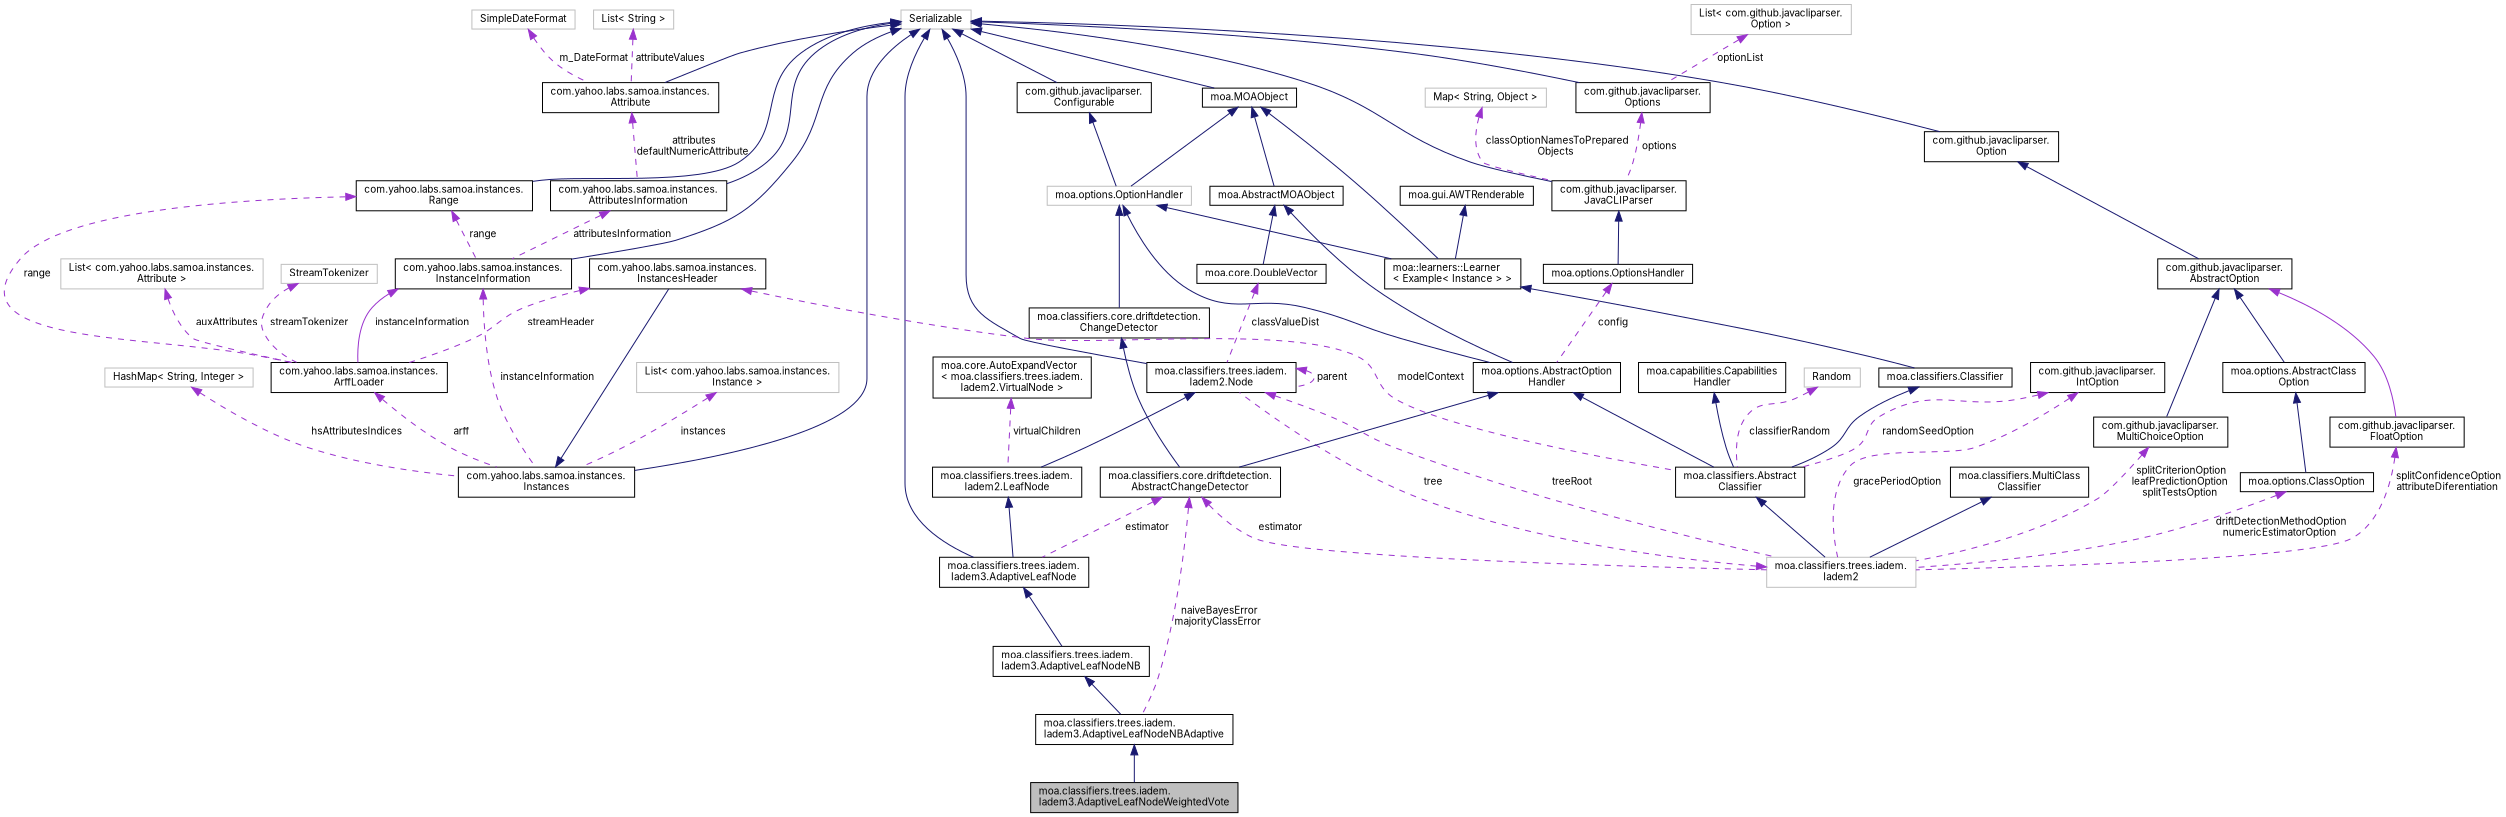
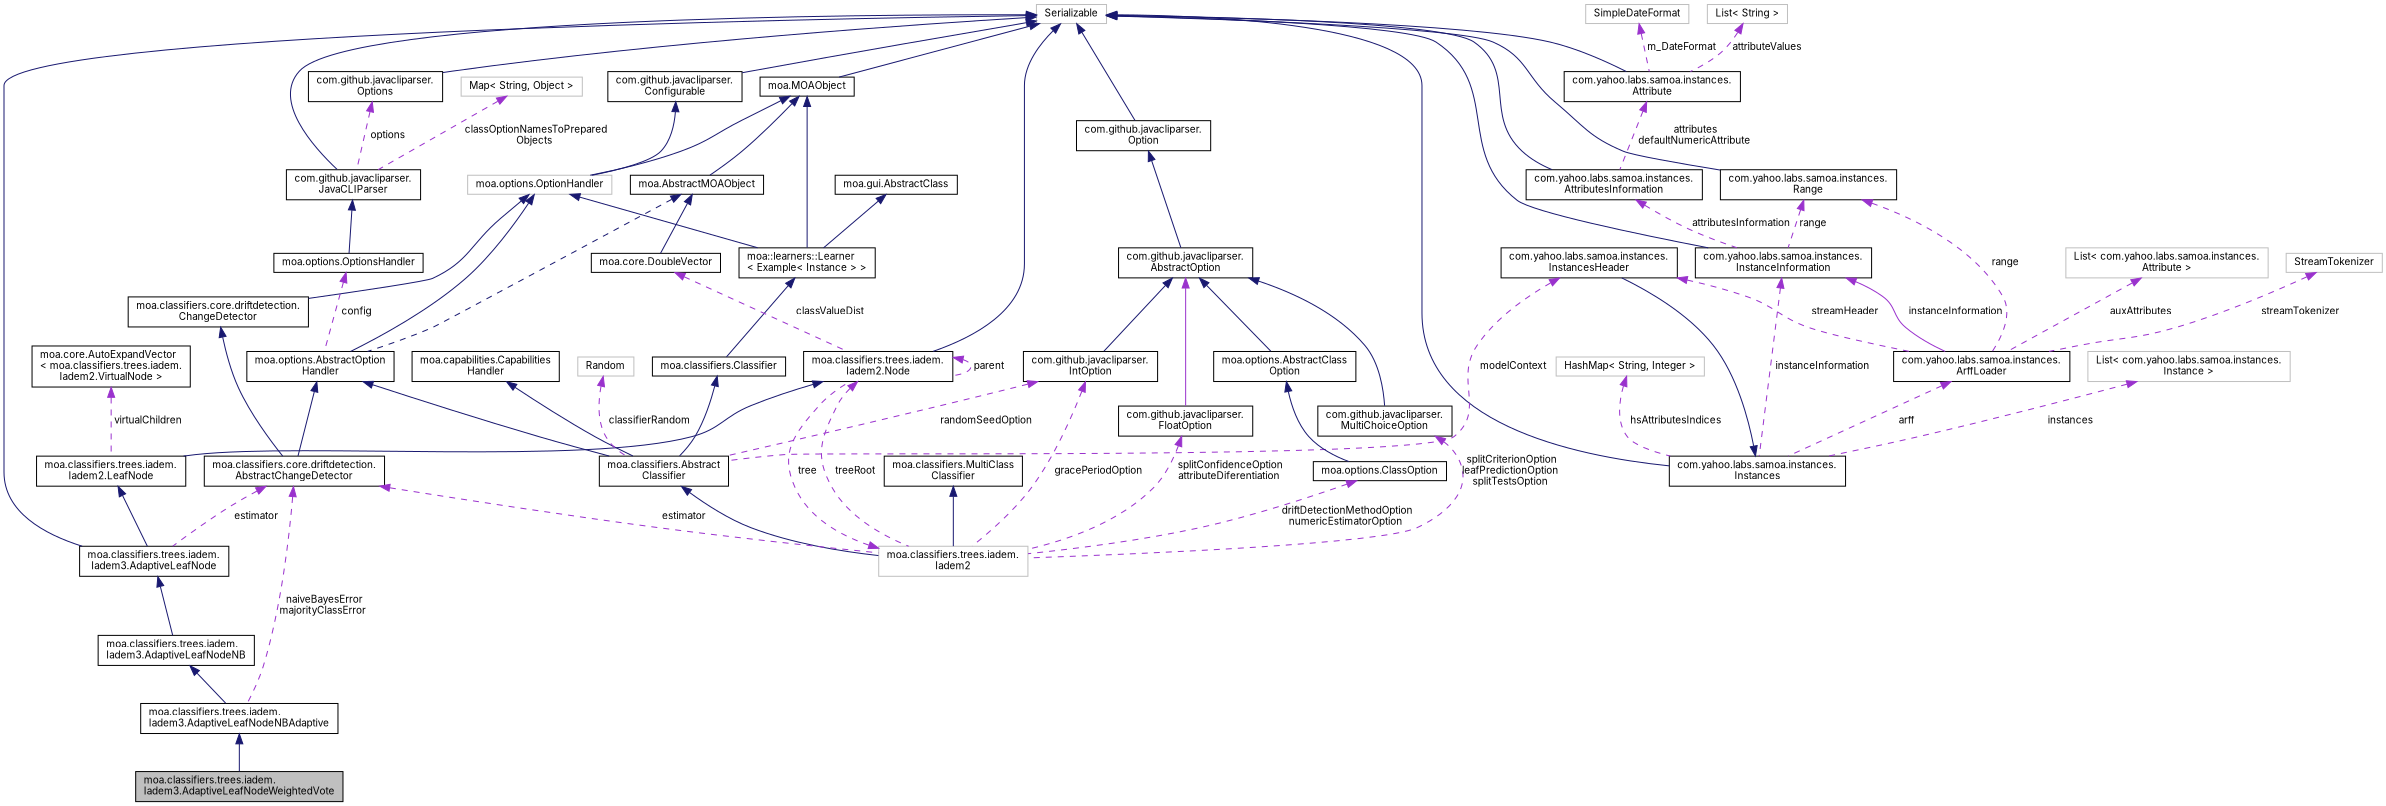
(1771, 20) -> none
(1467, 196) -> (896, 185)
(1393, 301) -> (522, 280)
none -> (1135, 318)
